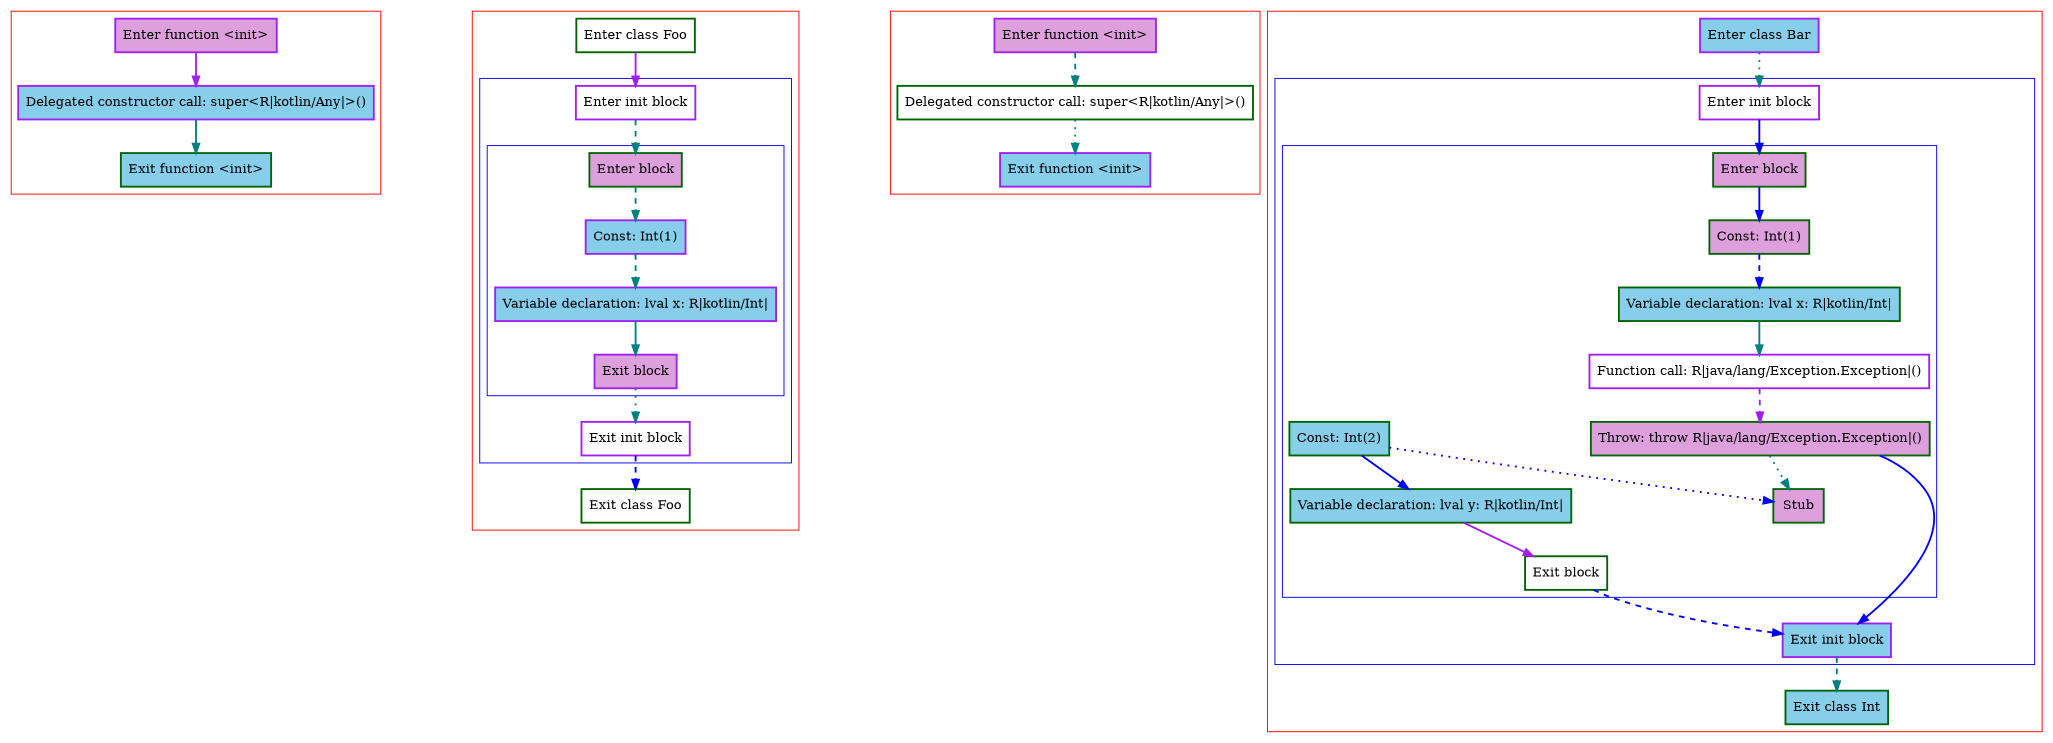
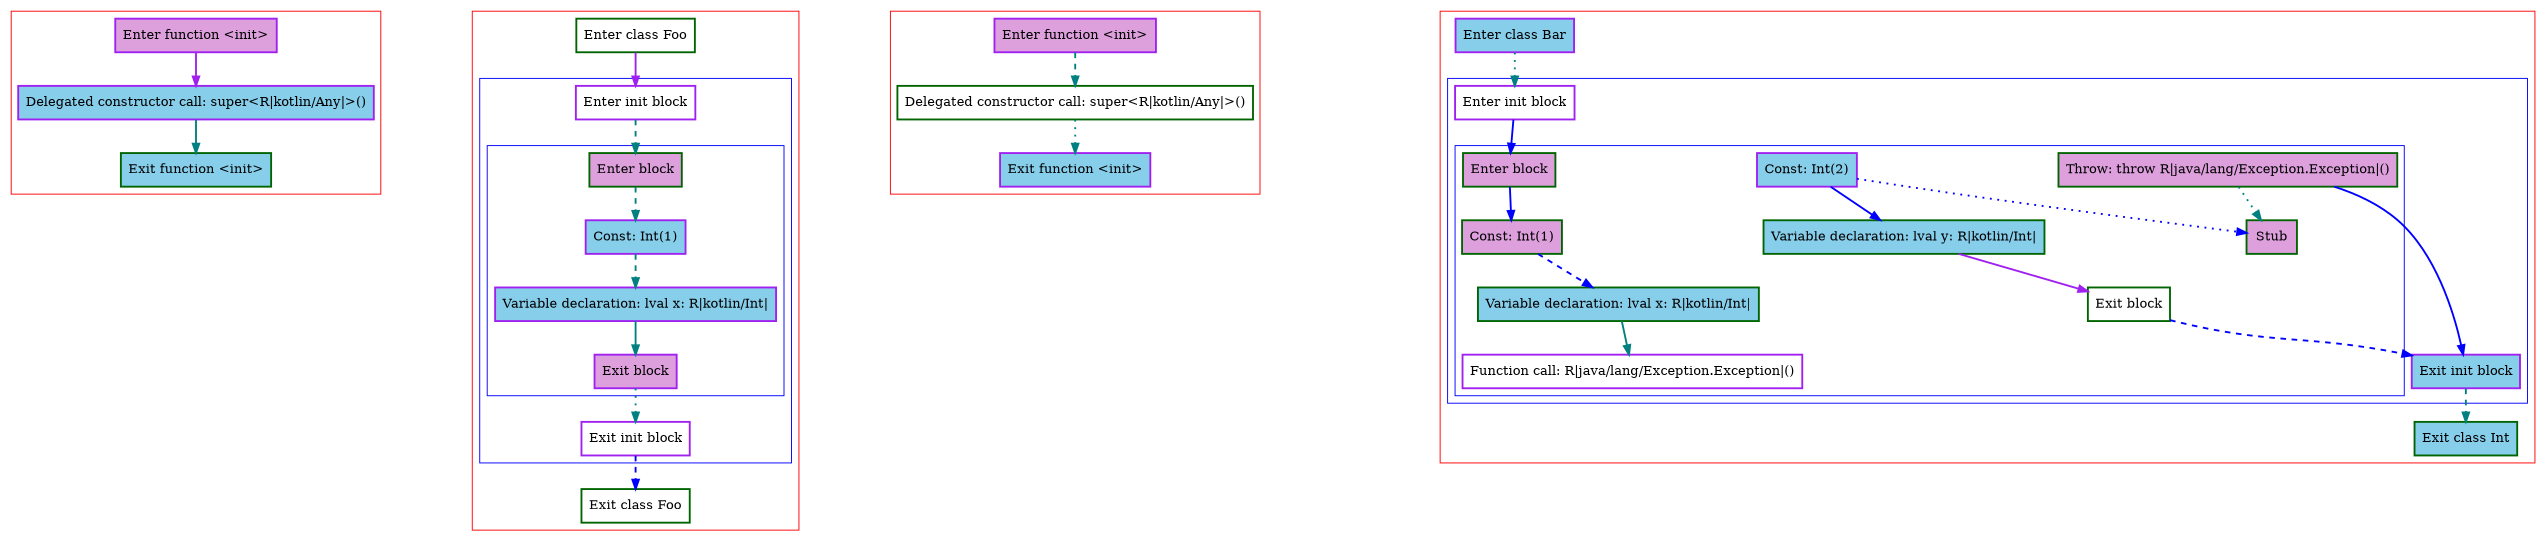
(1760, 400) -> none
(1339, 439) -> (1807, 170)
